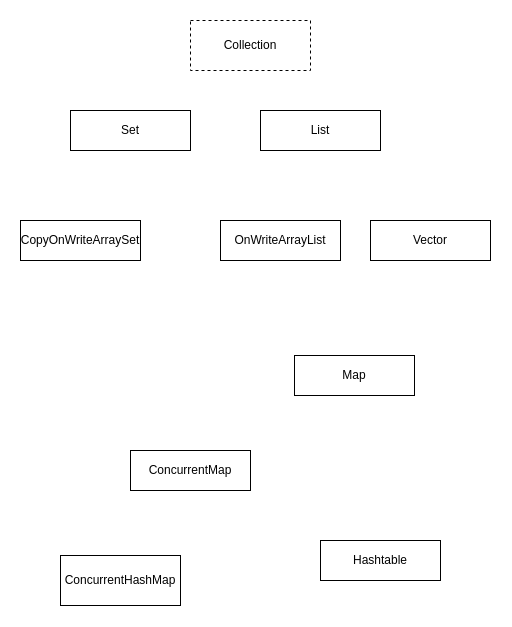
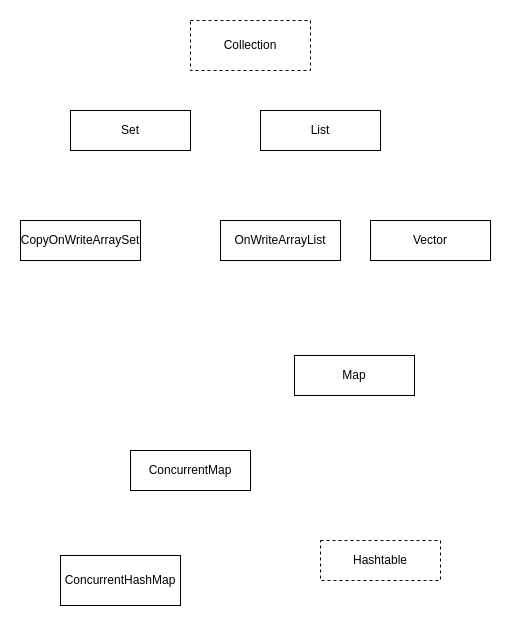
(381, 561) -> (381, 561)
